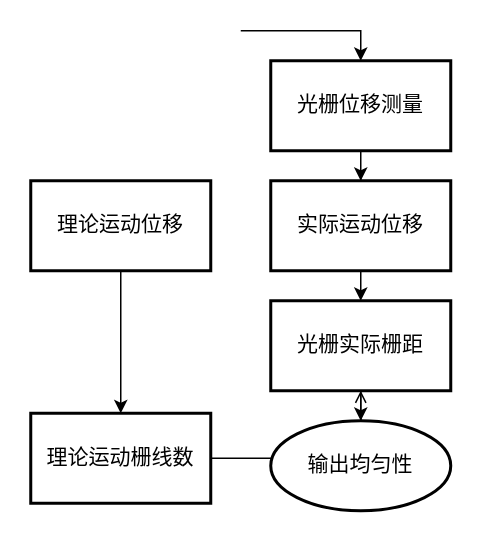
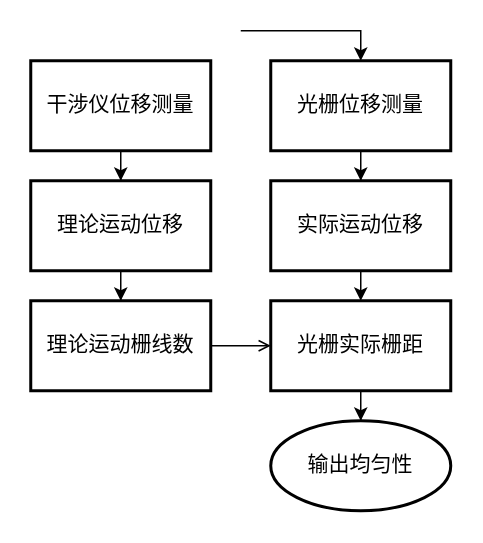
none -> (121, 106)
none -> (121, 171)
(121, 458) -> (121, 346)
